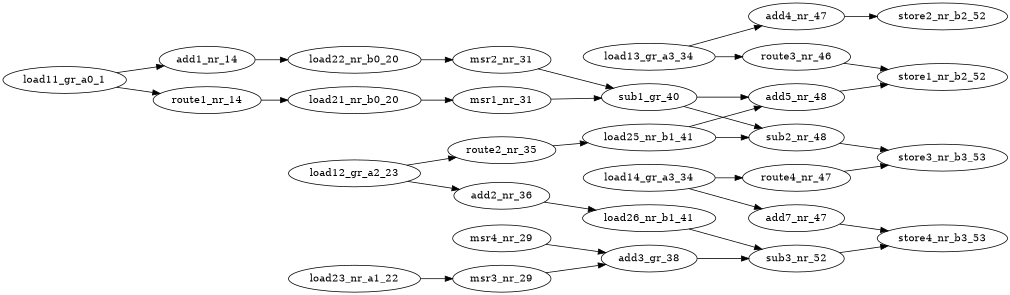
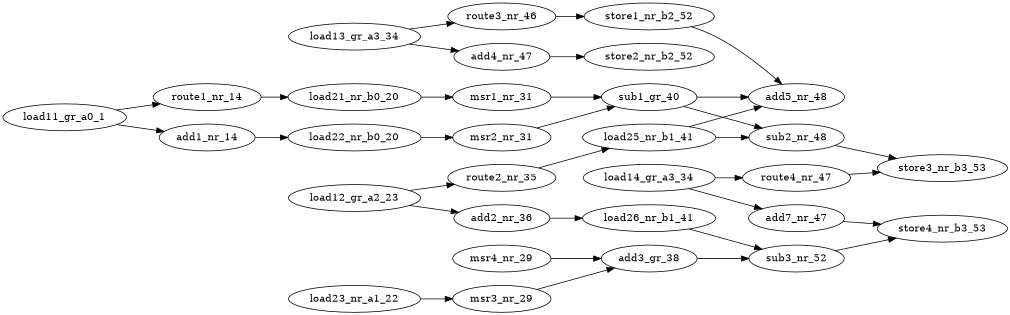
(860, 88) -> (736, 49)
